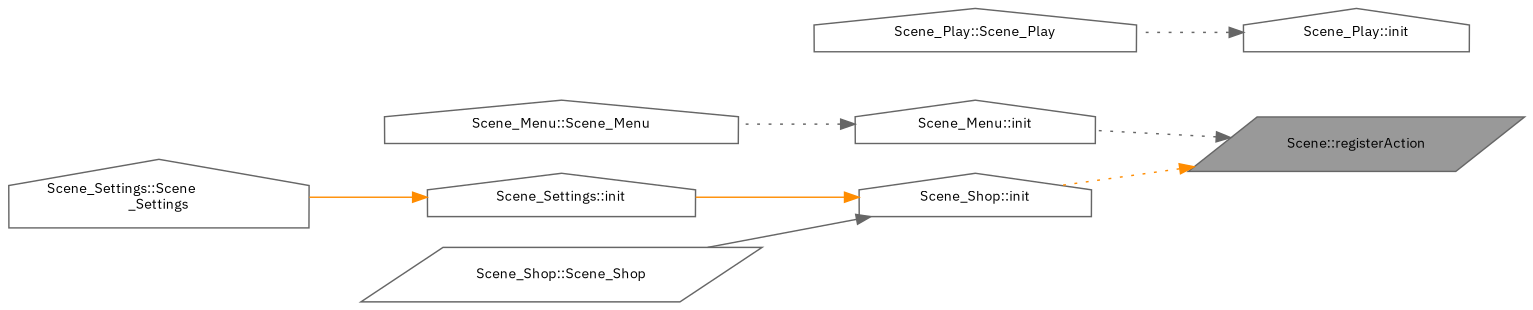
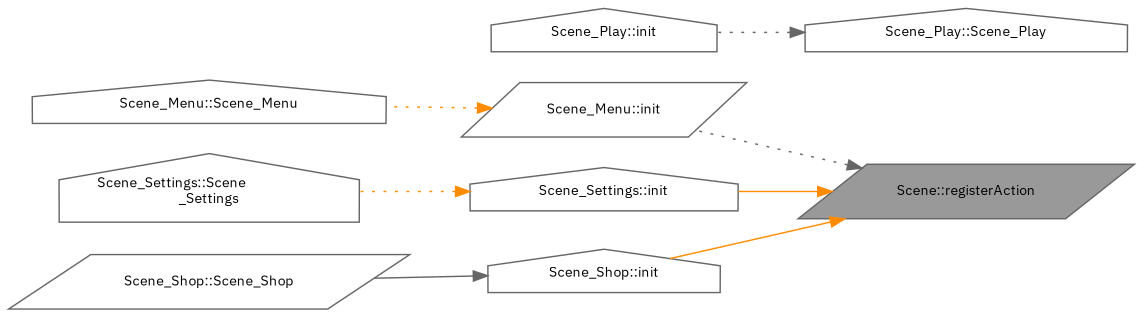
(1183, 32) -> (754, 32)
(789, 124) -> (432, 107)
(975, 124) -> (604, 110)
(1120, 177) -> (750, 240)
(361, 197) -> (407, 192)
(770, 197) -> (778, 192)
